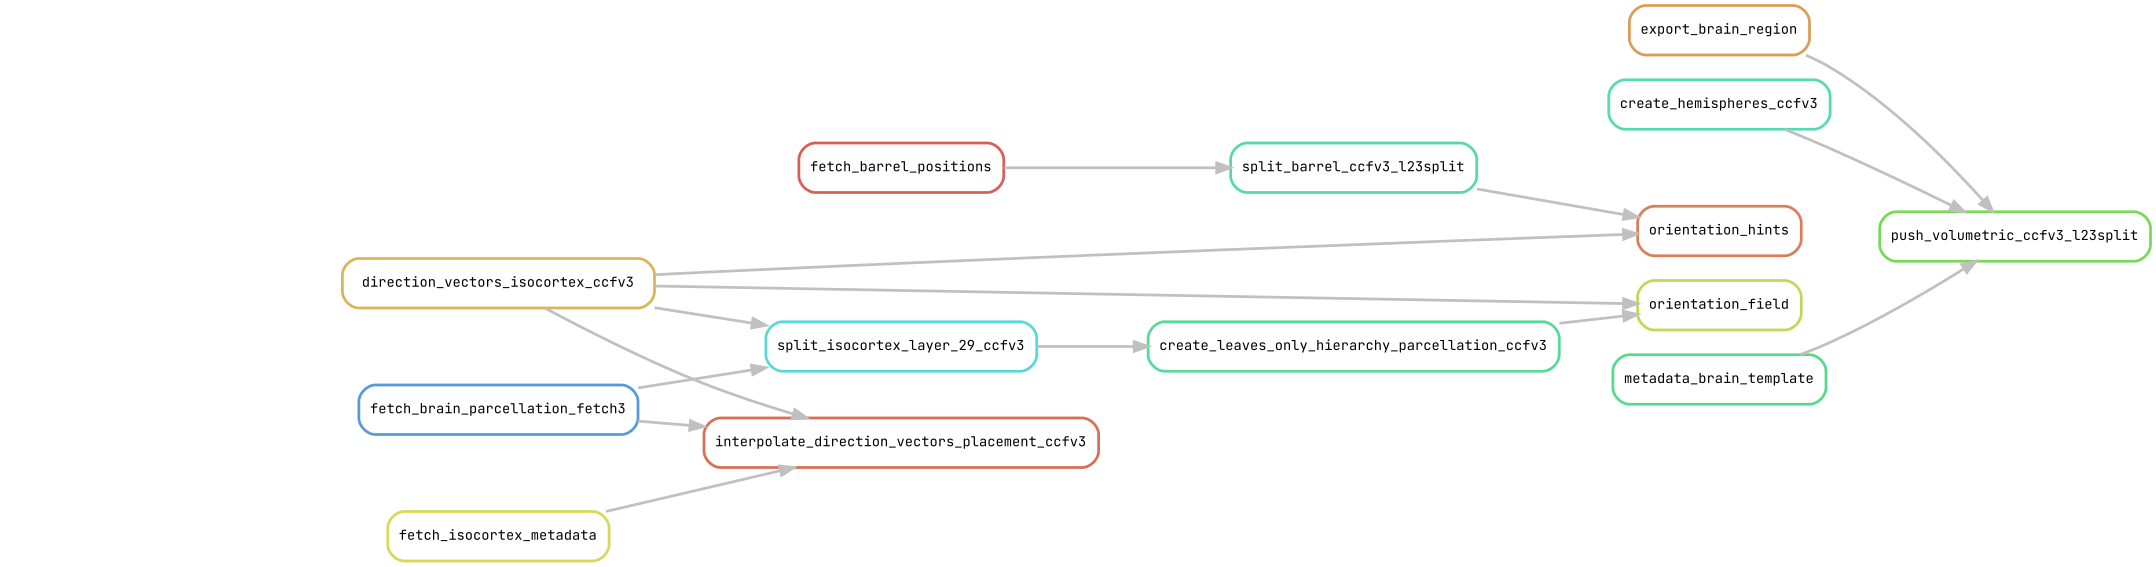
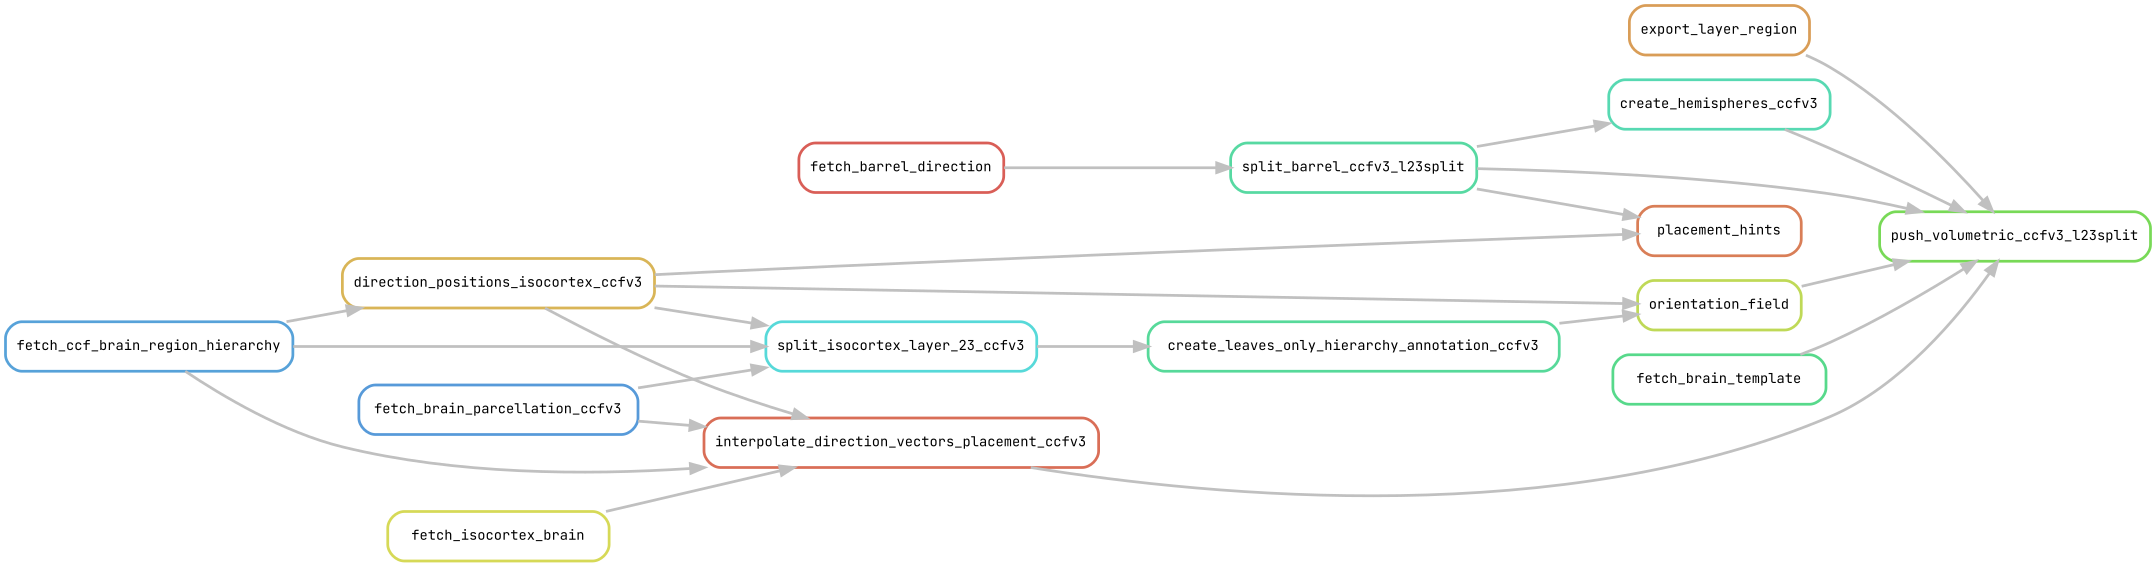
(1719, 30) -> (1719, 30)
none -> (1536, 136)
(901, 168) -> (901, 168)
none -> (1693, 179)
(1719, 231) -> (1719, 231)
none -> (1848, 275)
(498, 283) -> (498, 283)
none -> (149, 346)
(901, 346) -> (901, 346)
(1354, 346) -> (1354, 346)
(1719, 380) -> (1719, 380)
(498, 410) -> (498, 410)
none -> (1543, 486)
(498, 536) -> (498, 536)
